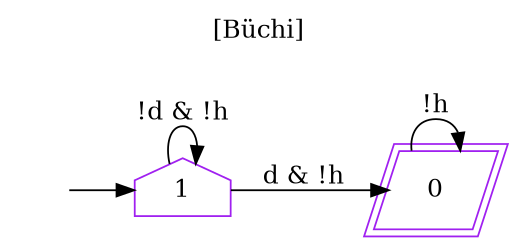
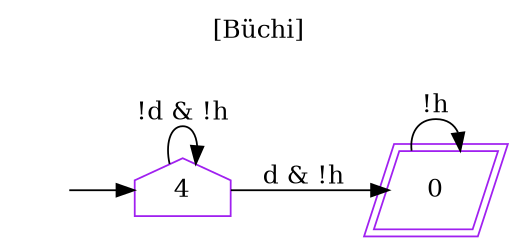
(183, 190) -> (183, 190)
